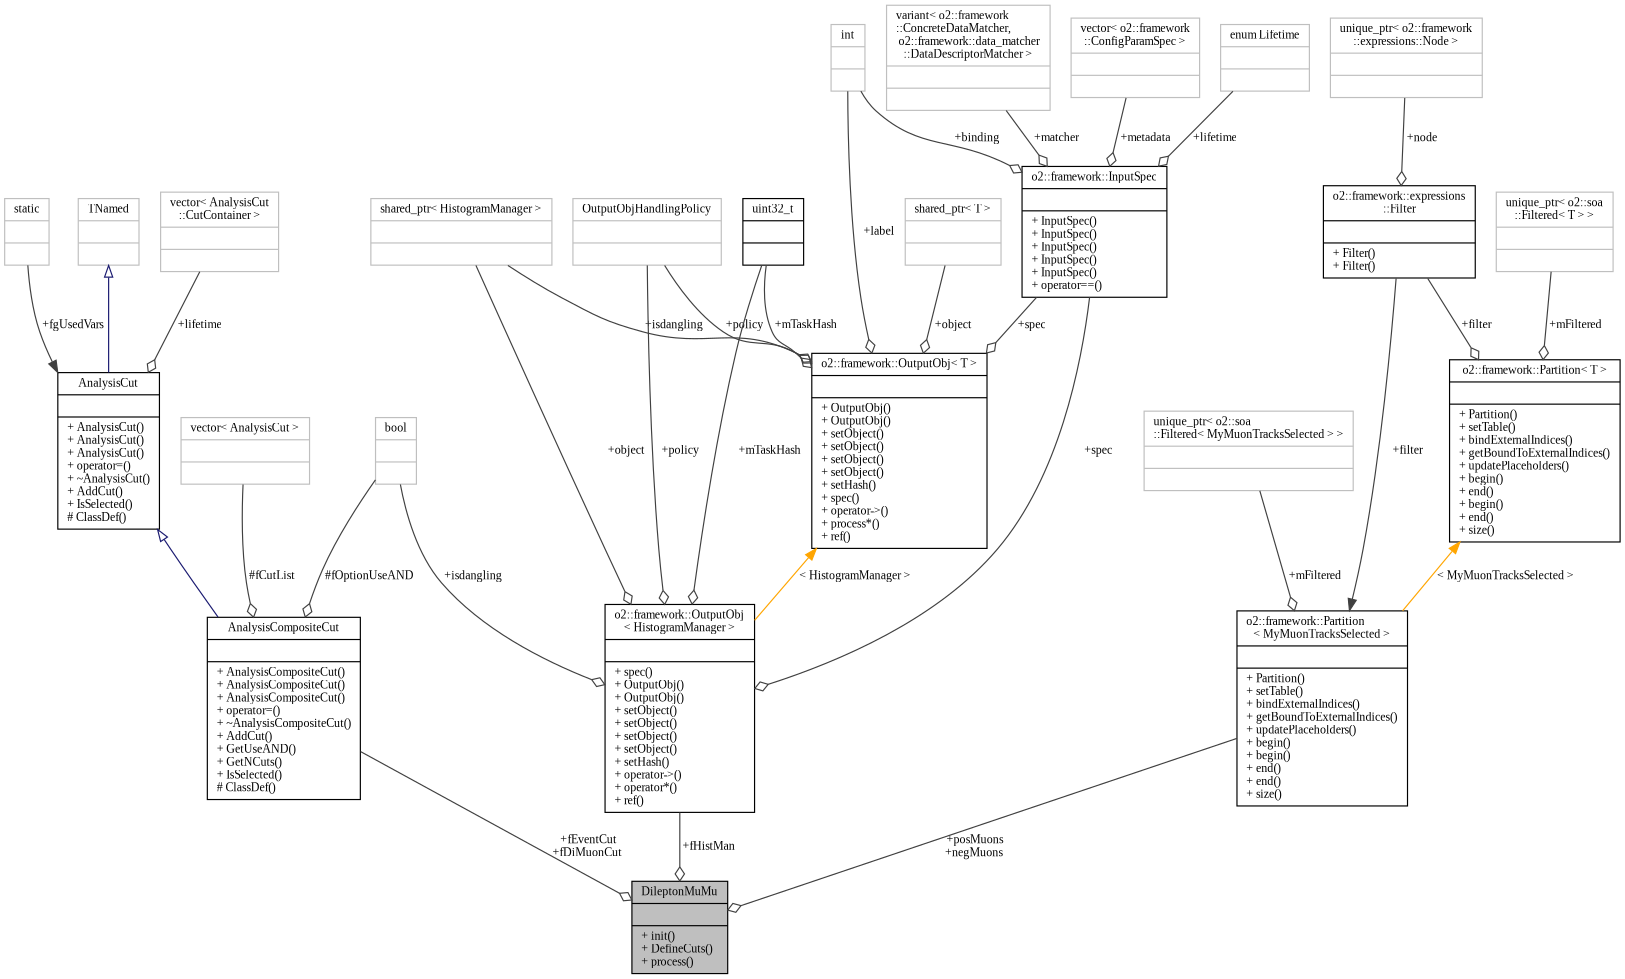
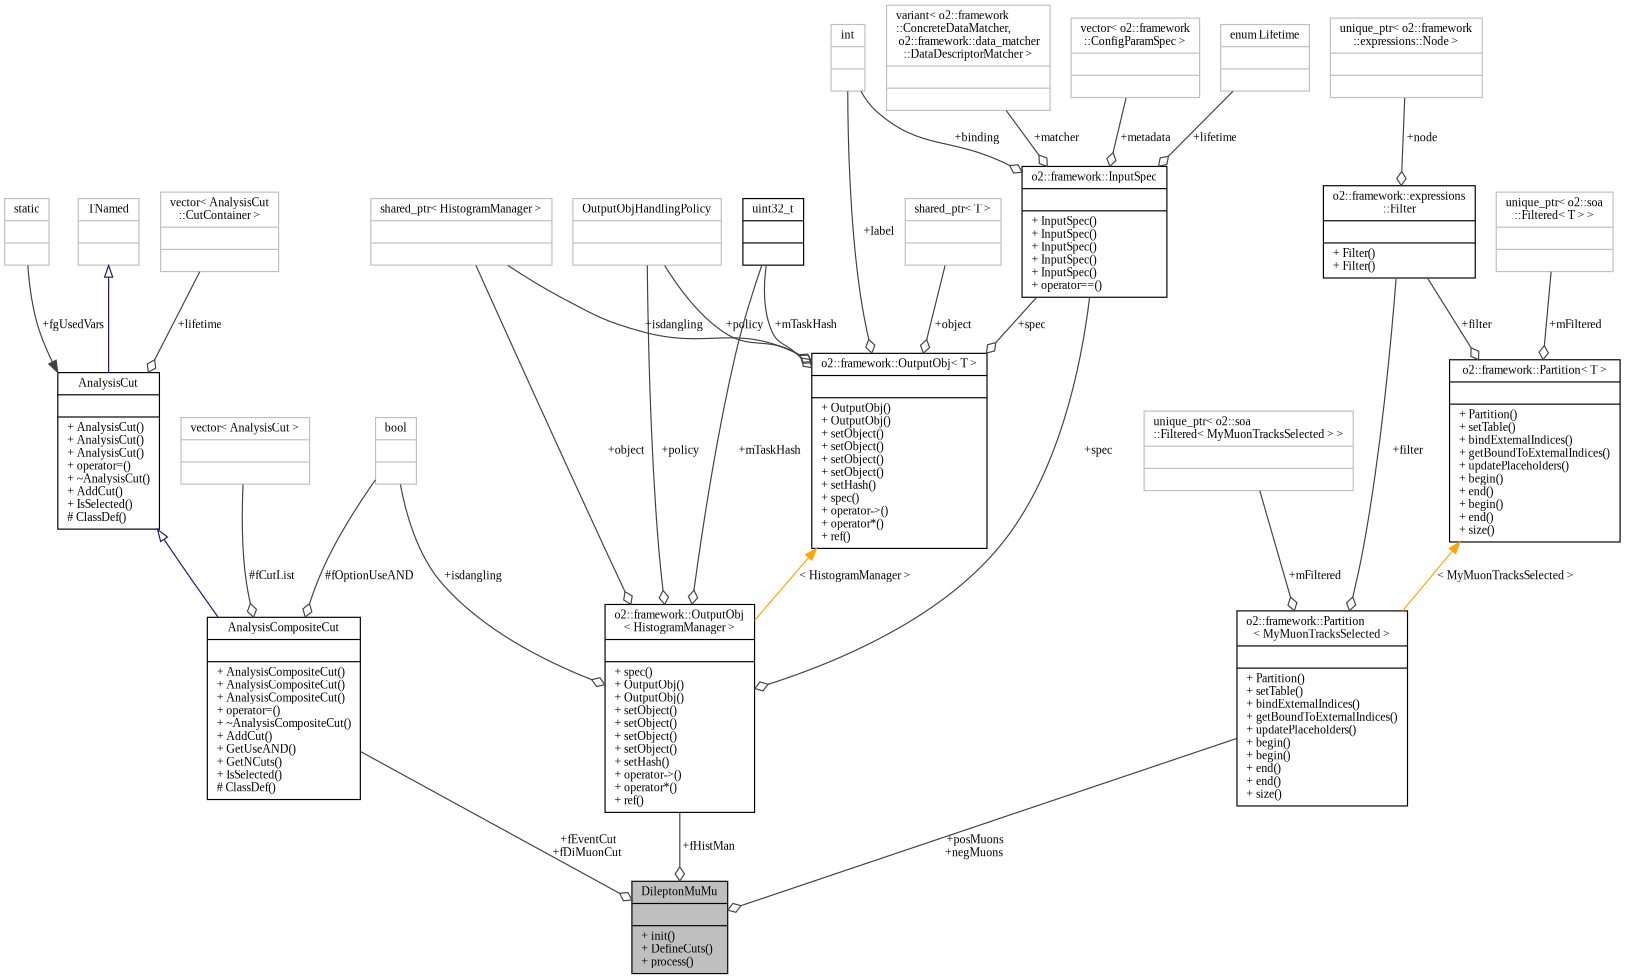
(1380, 440) -> (1380, 438)
(850, 524) -> (853, 524)
